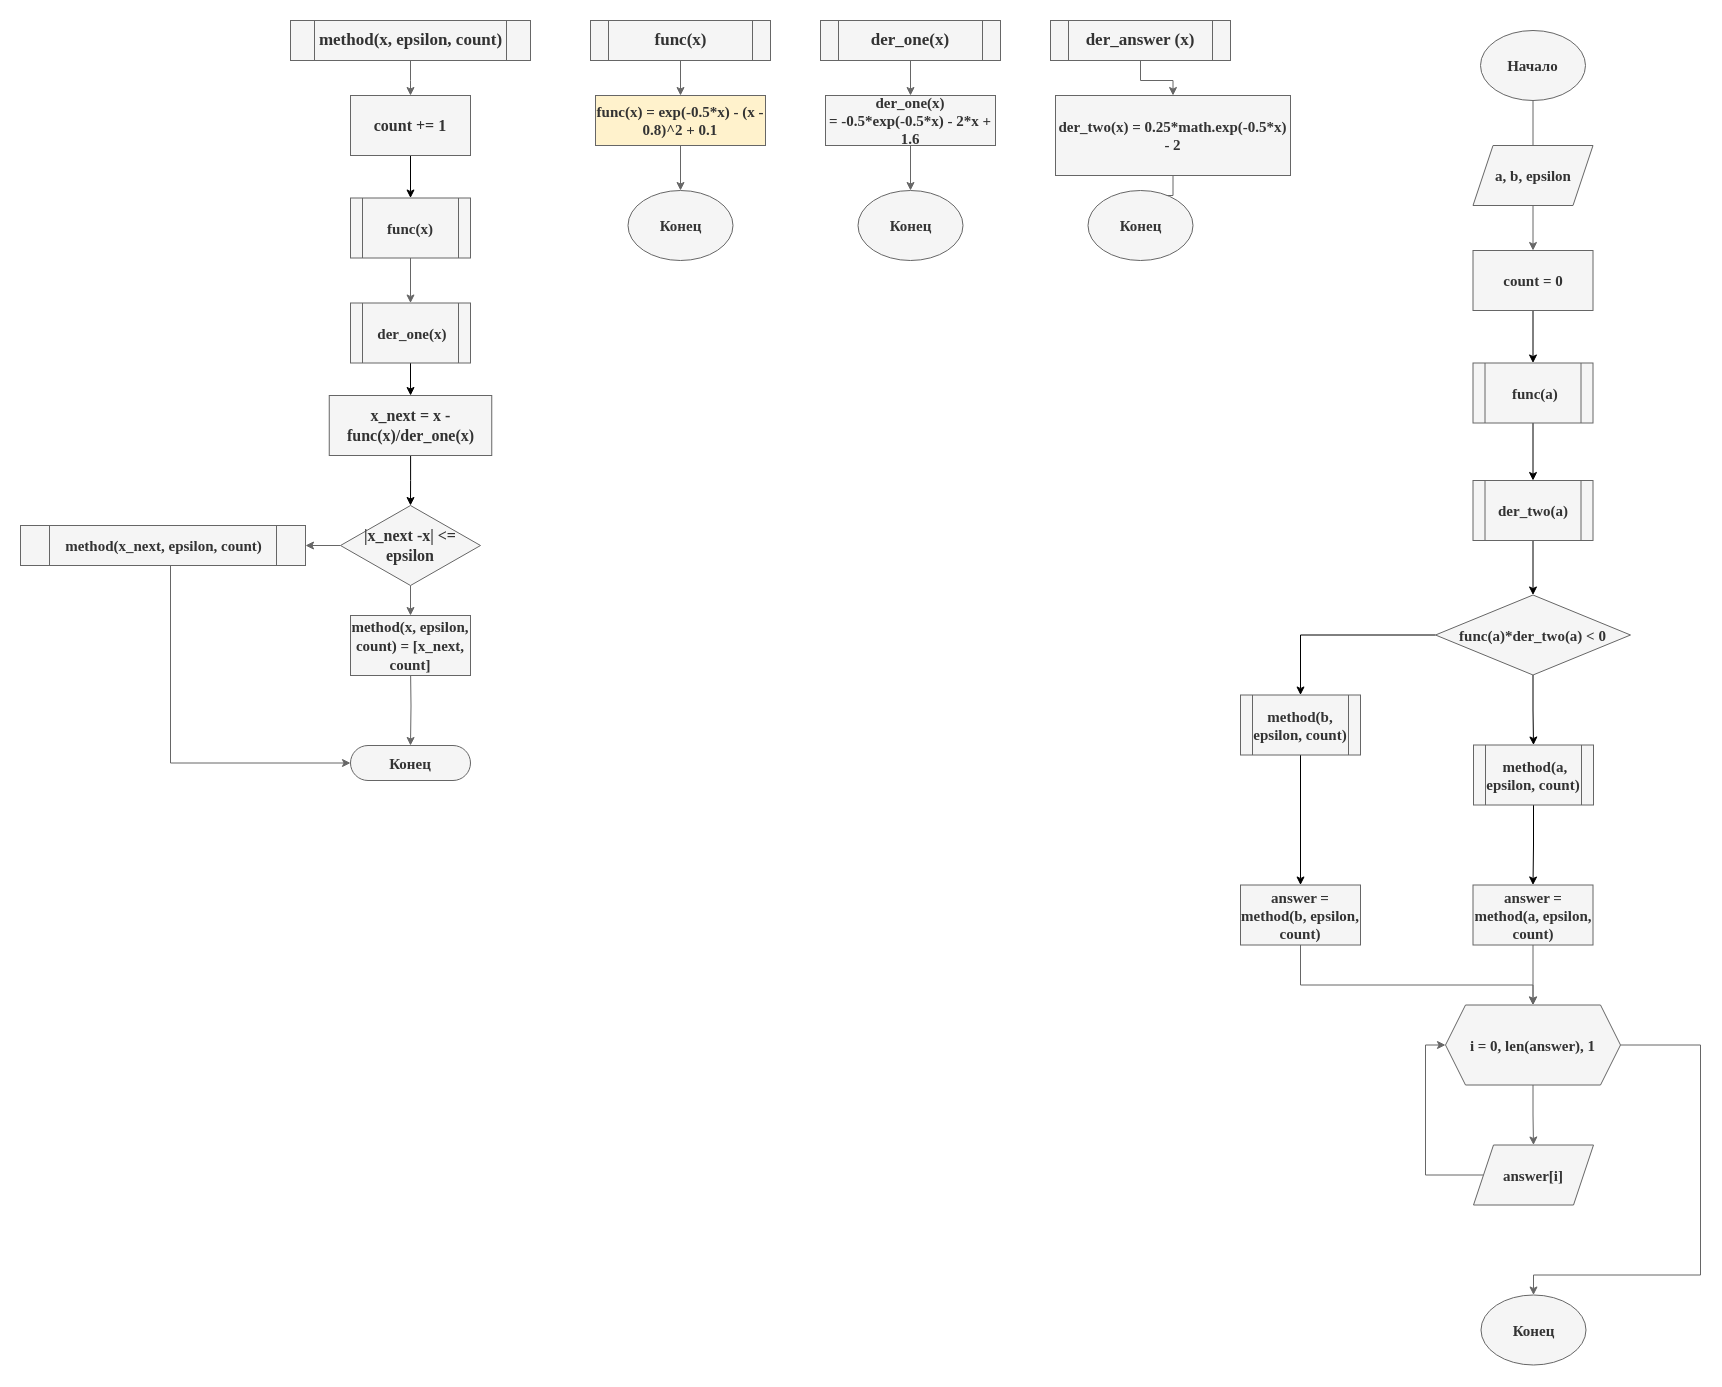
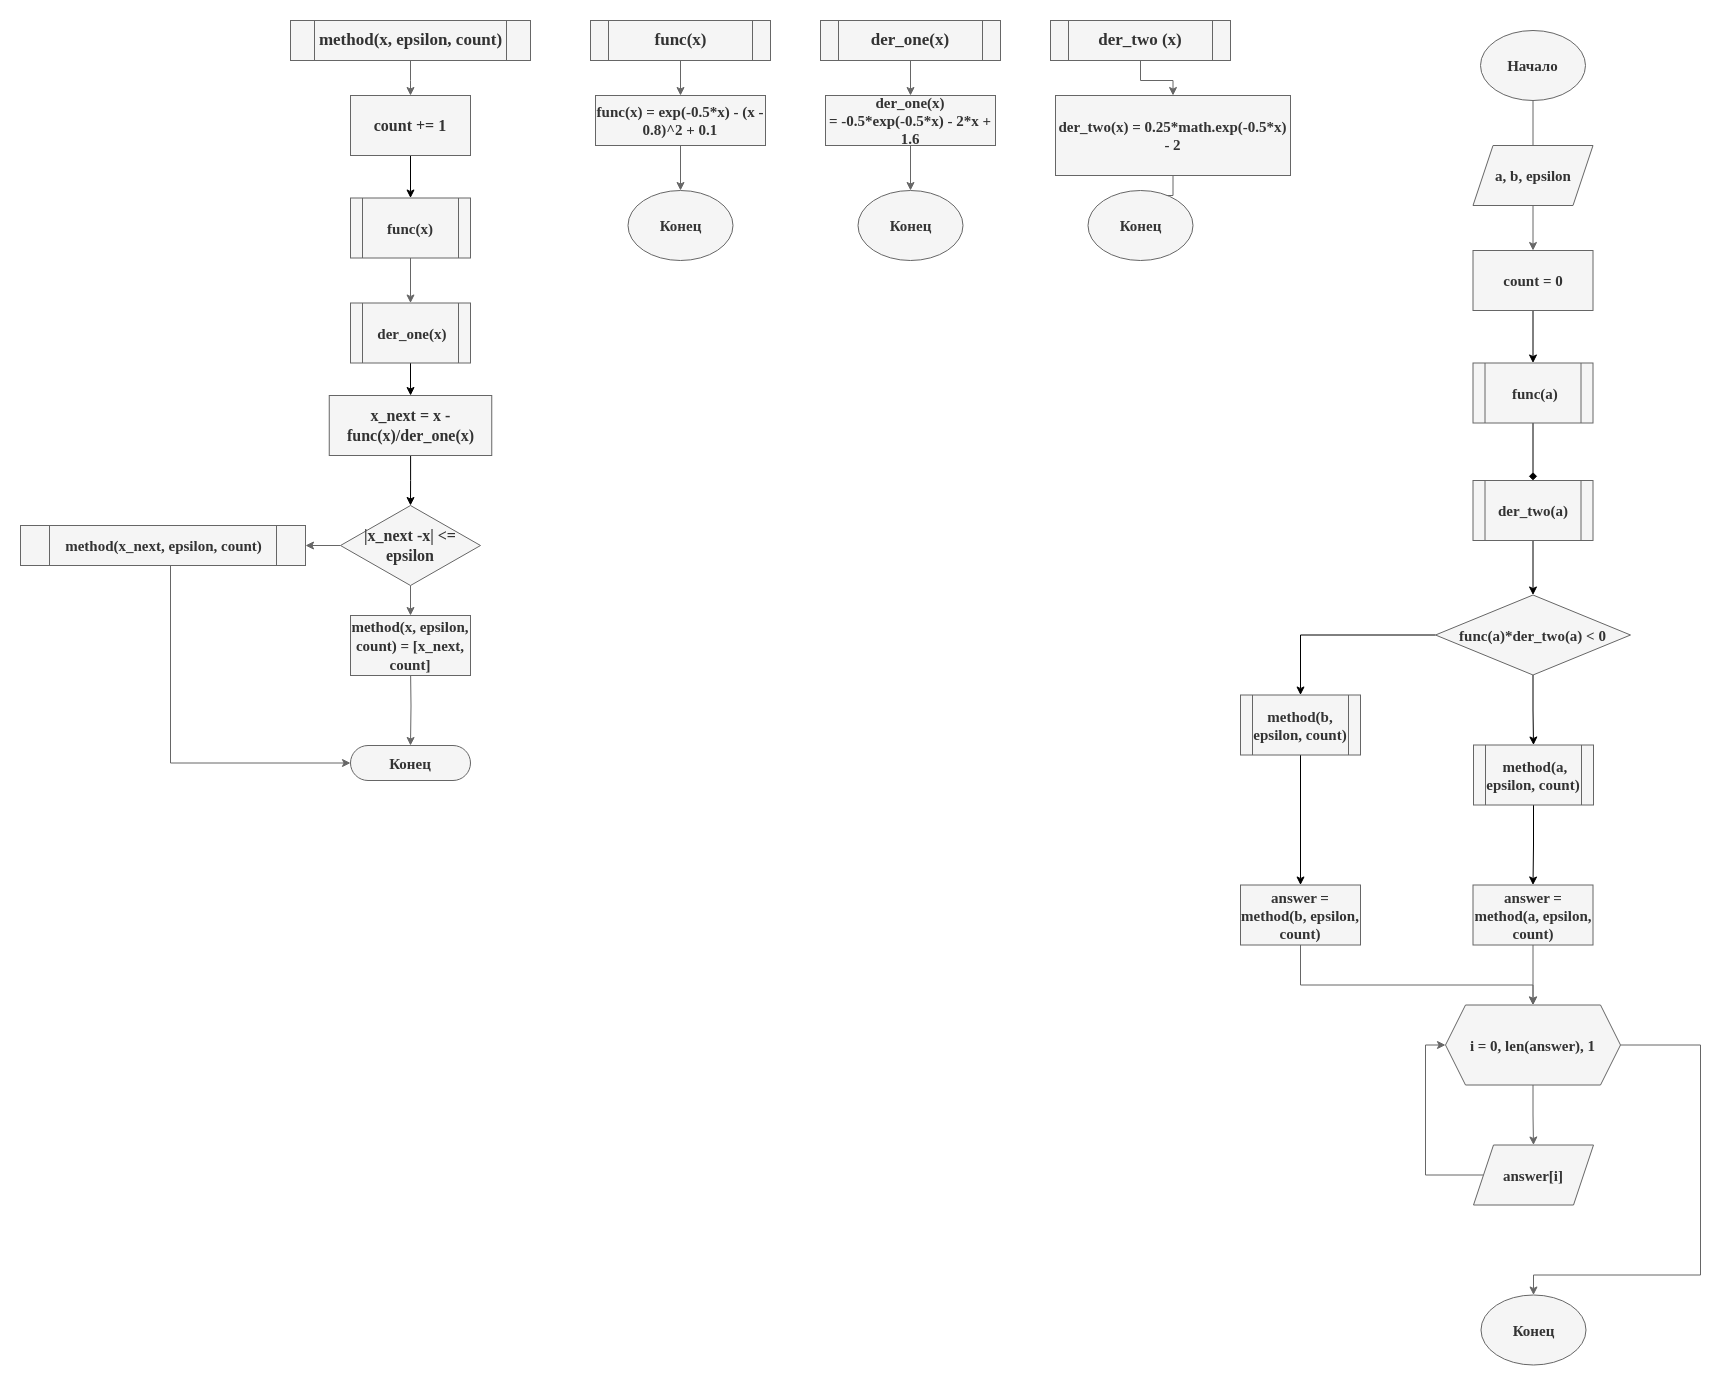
(1141, 41) -> (1141, 41)
(681, 121) -> (681, 121)
(1533, 472) -> (1533, 471)
